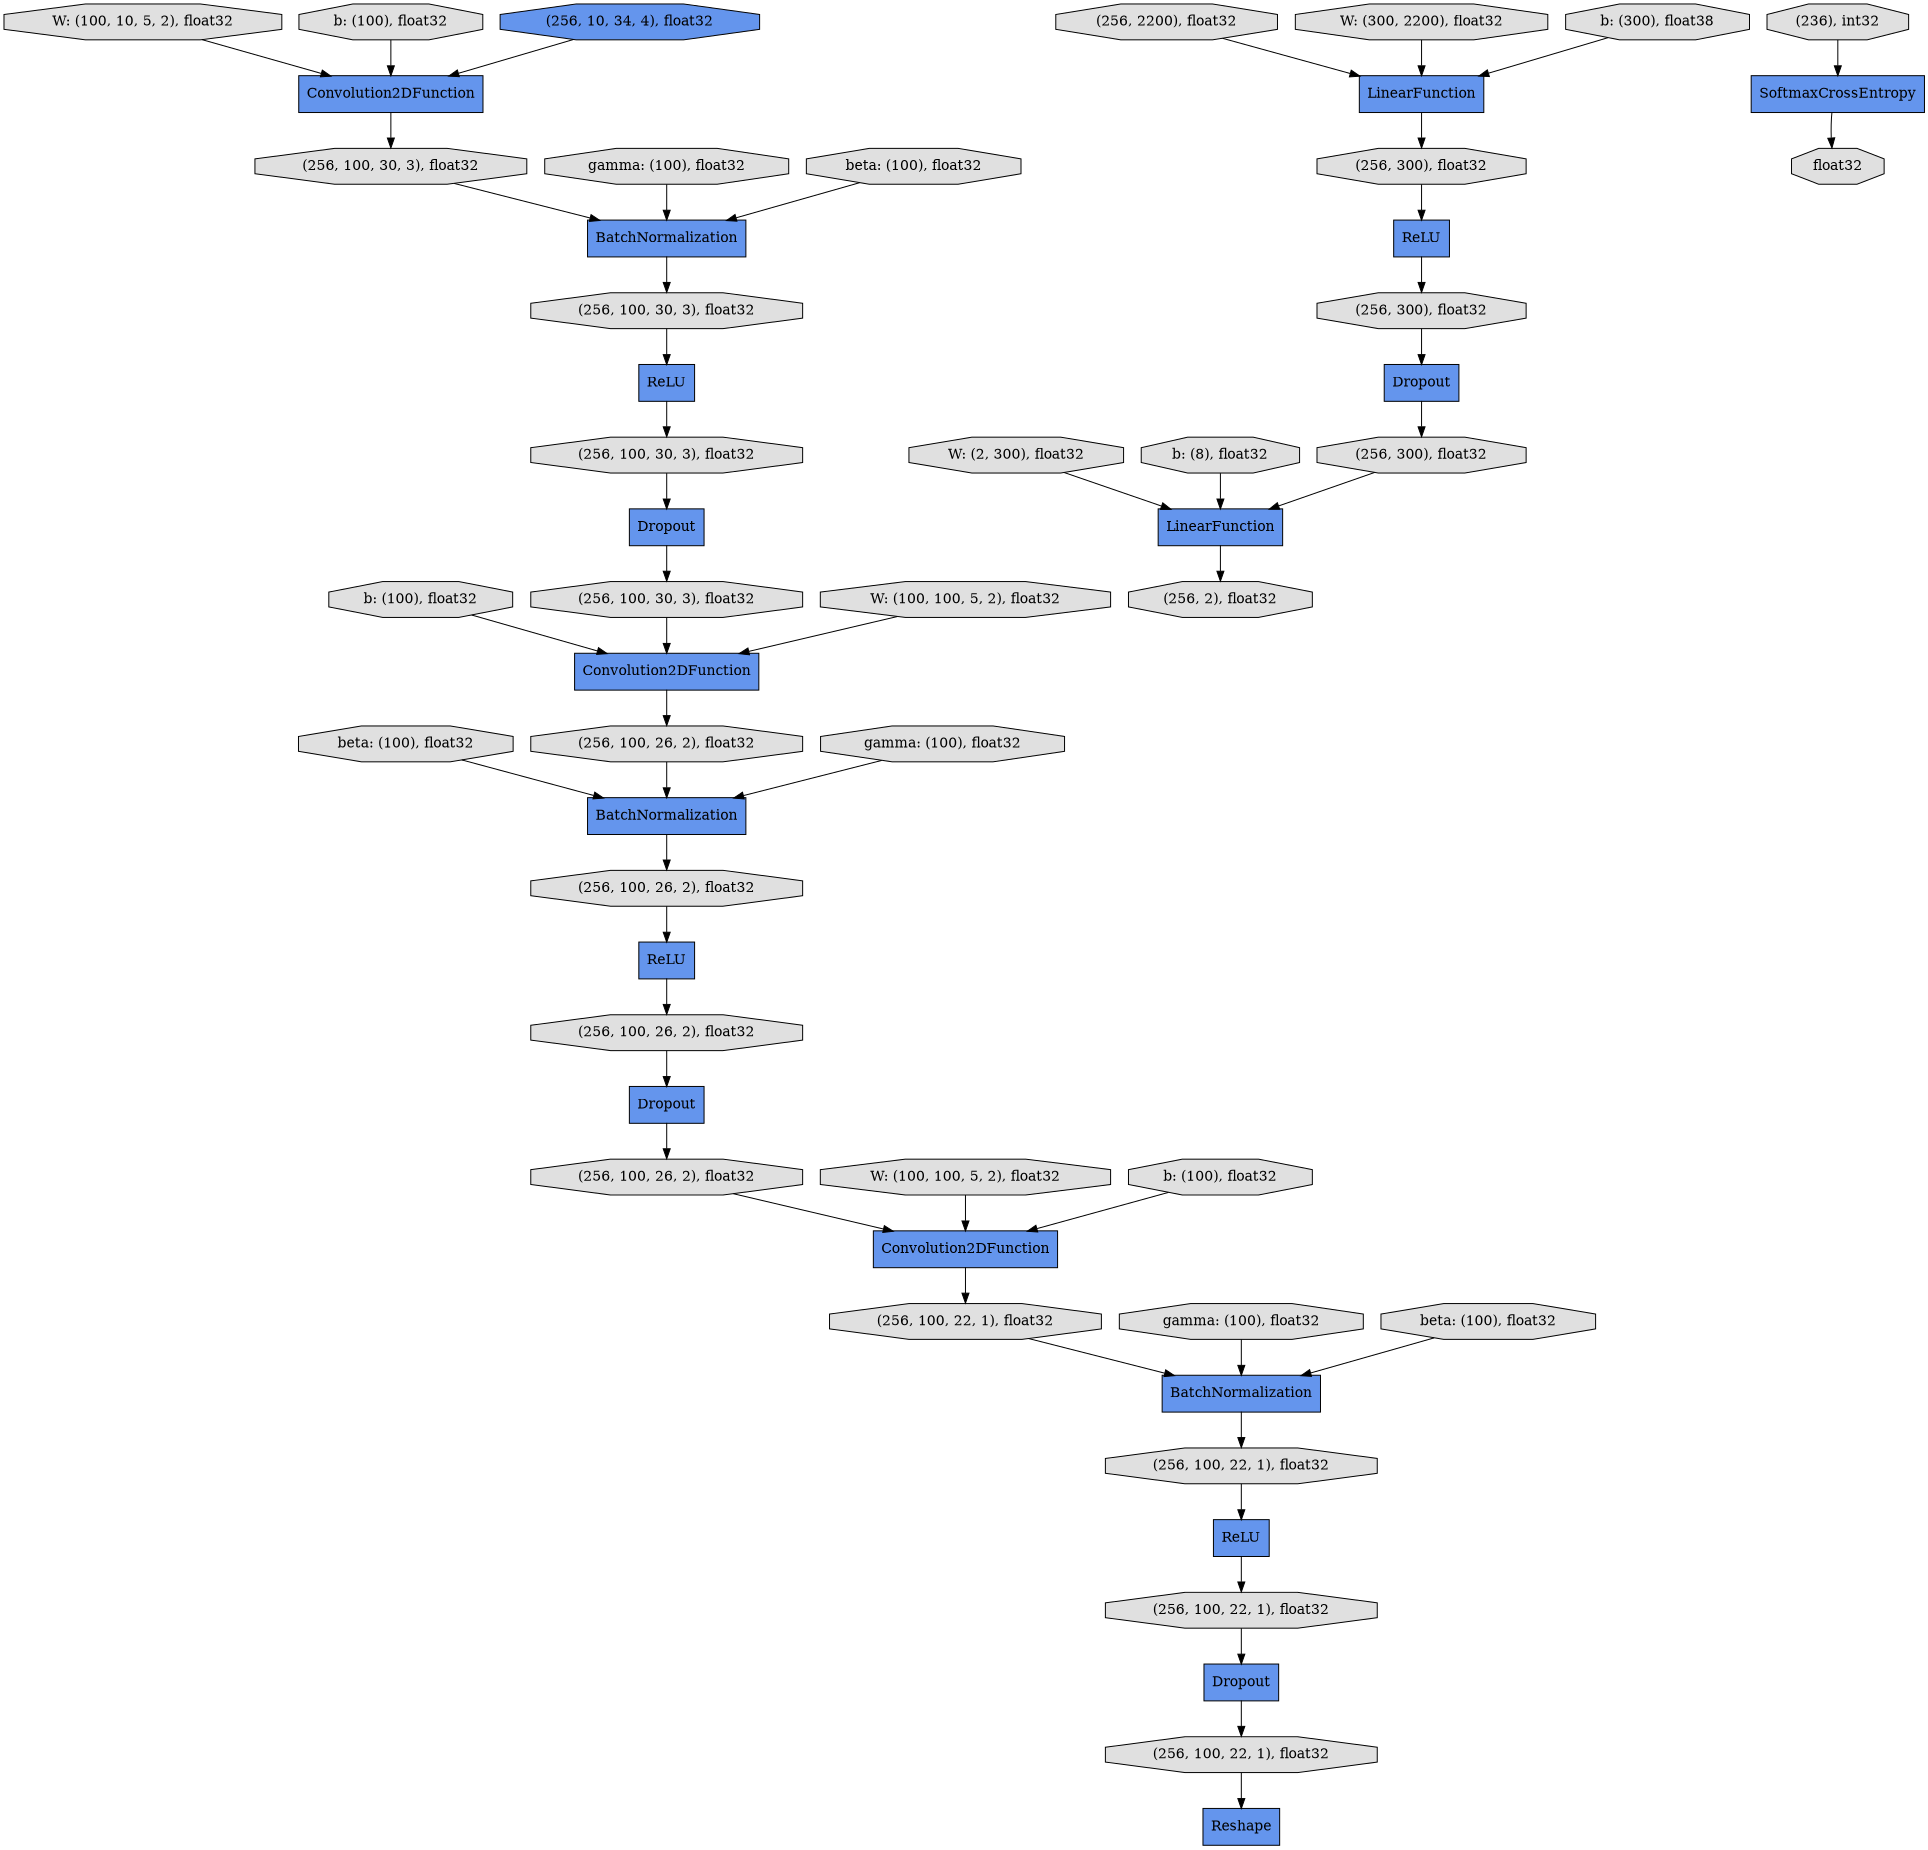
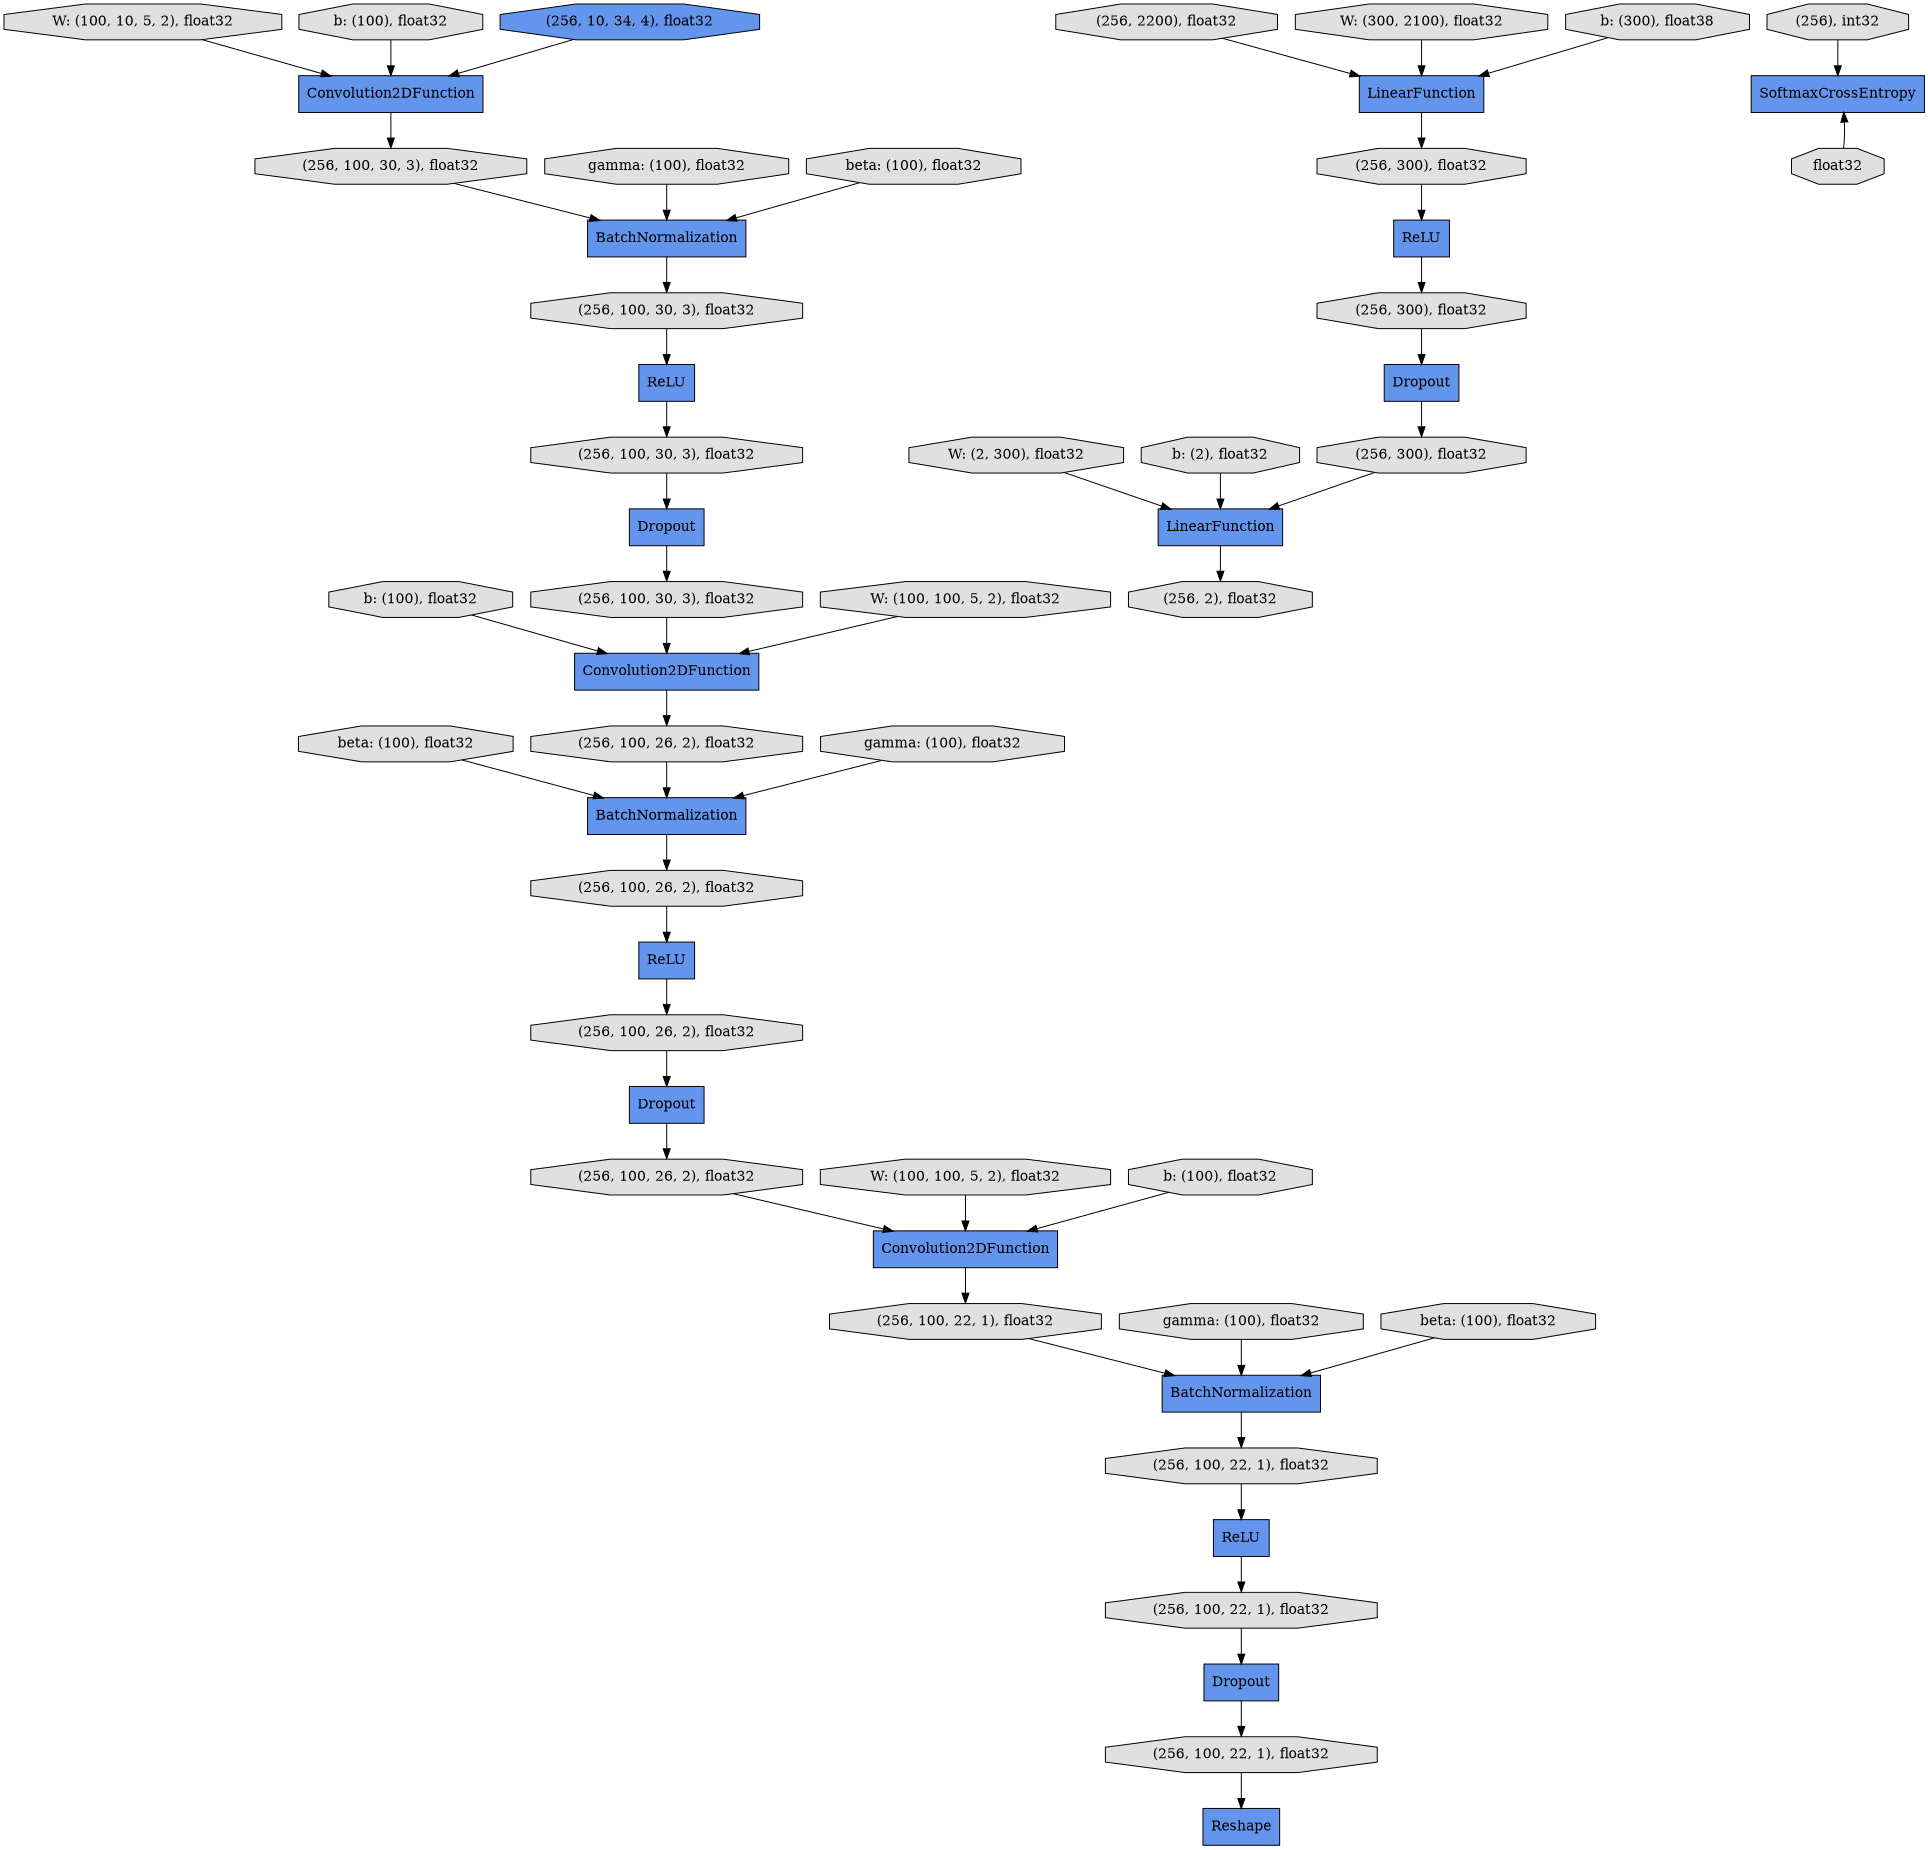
(1422, 22) -> (1422, 22)
(1838, 22) -> (1838, 22)
(1831, 125) -> (1844, 135)
(1220, 455) -> (1220, 455)
